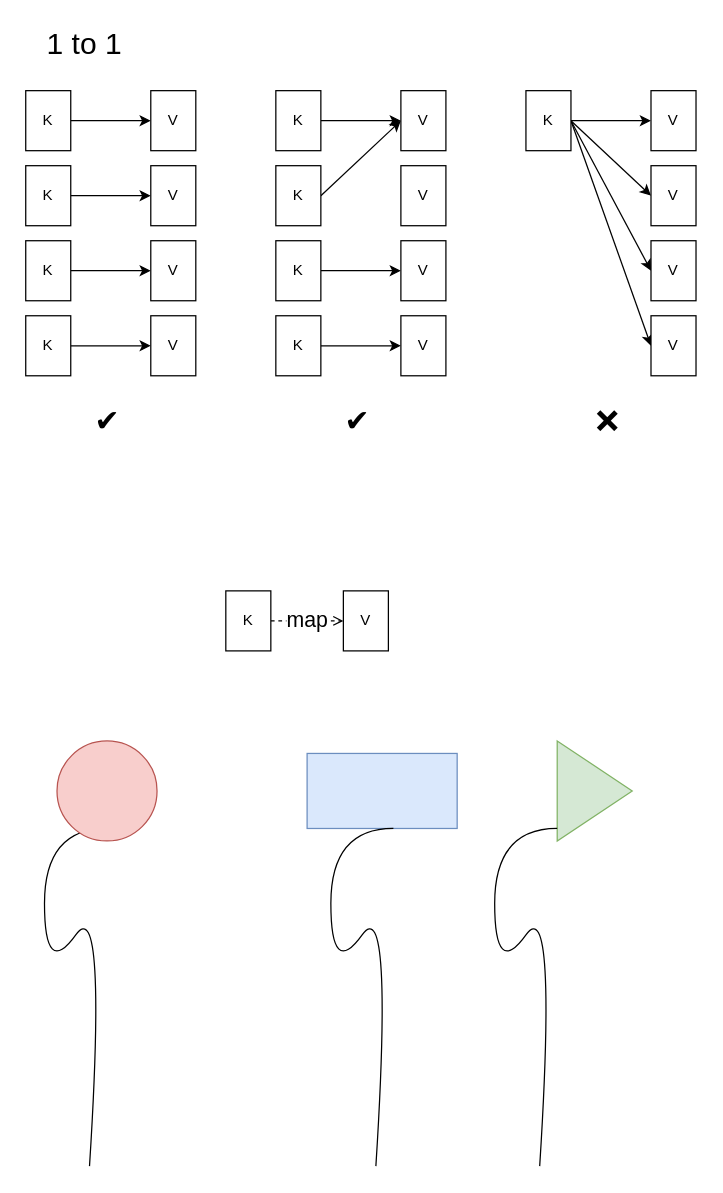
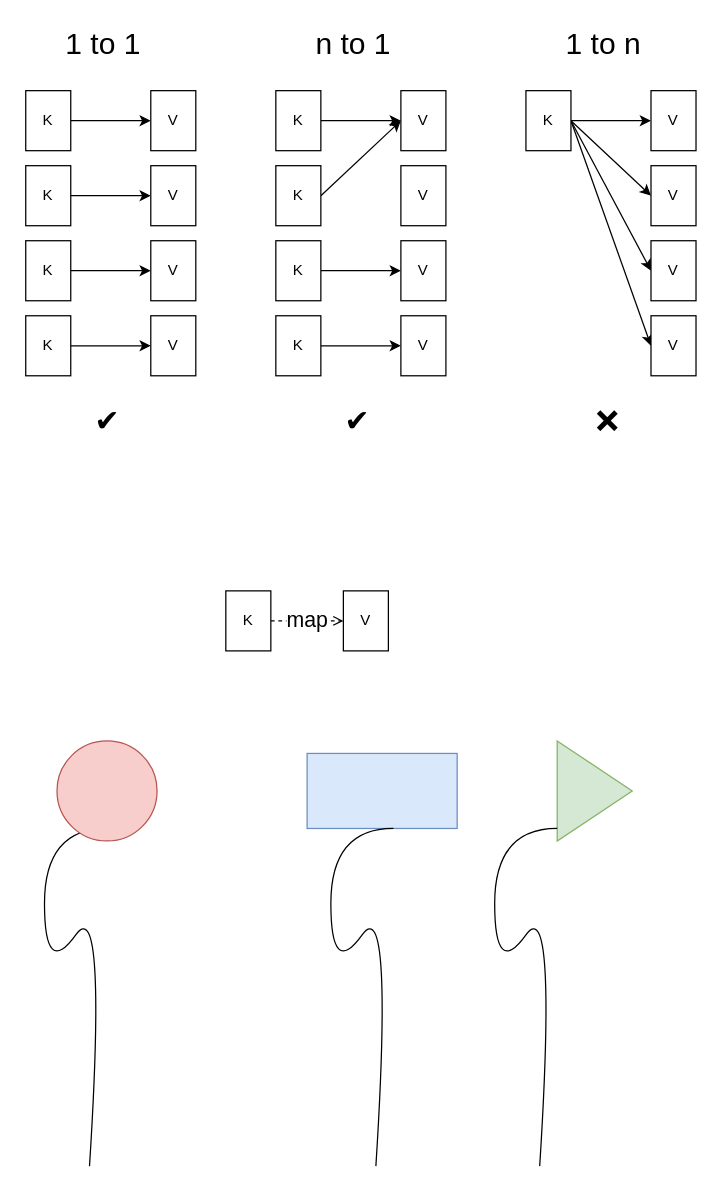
(88, 44) -> (107, 44)
none -> (357, 44)
none -> (607, 44)
